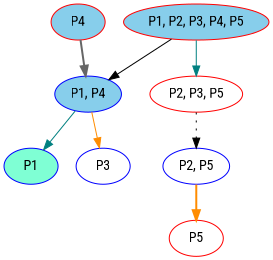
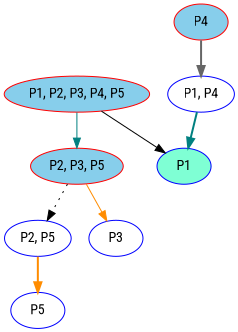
(144, 57) -> (129, 129)
(88, 94) -> (201, 94)
(196, 94) -> (77, 166)
(95, 125) -> (94, 198)
(63, 126) -> (194, 125)
(196, 238) -> (38, 310)
